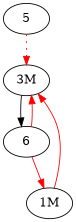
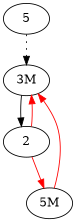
(26, 45) -> (26, 45)
(26, 142) -> (26, 142)
(50, 203) -> (50, 203)
